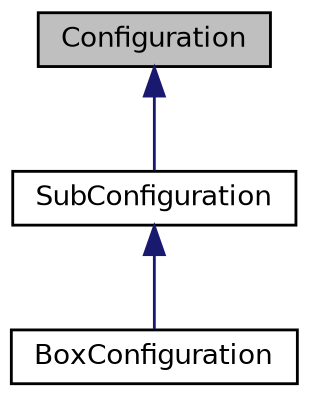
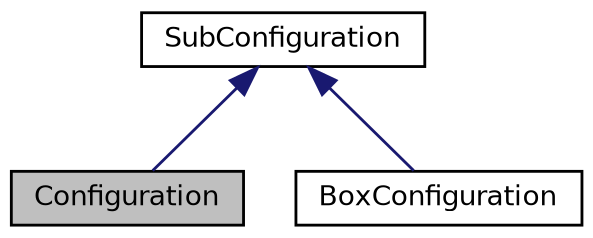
(154, 134) -> (195, 129)
